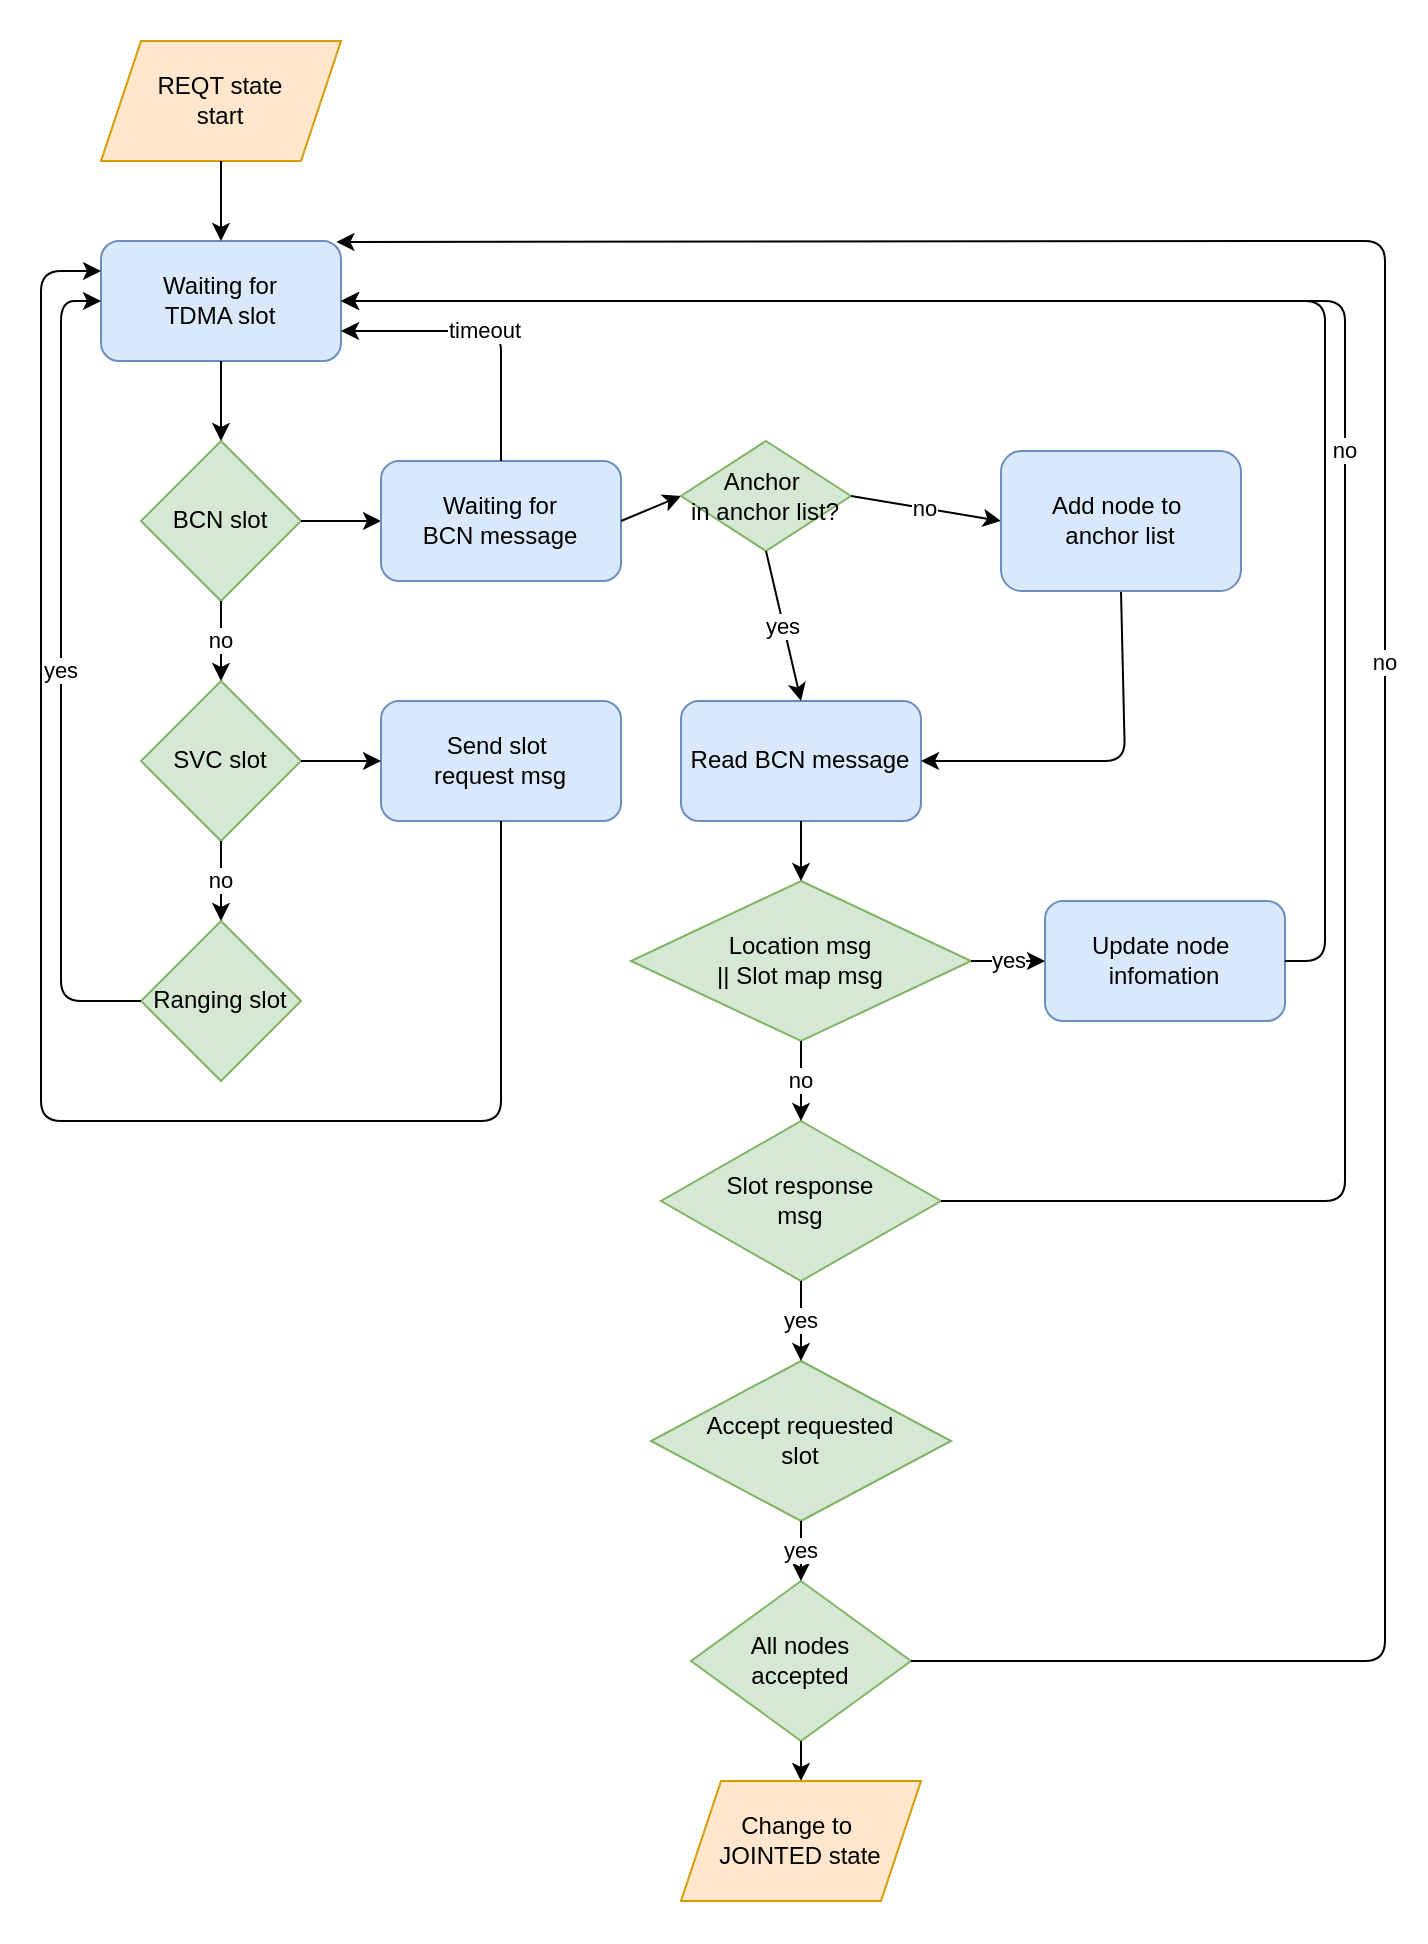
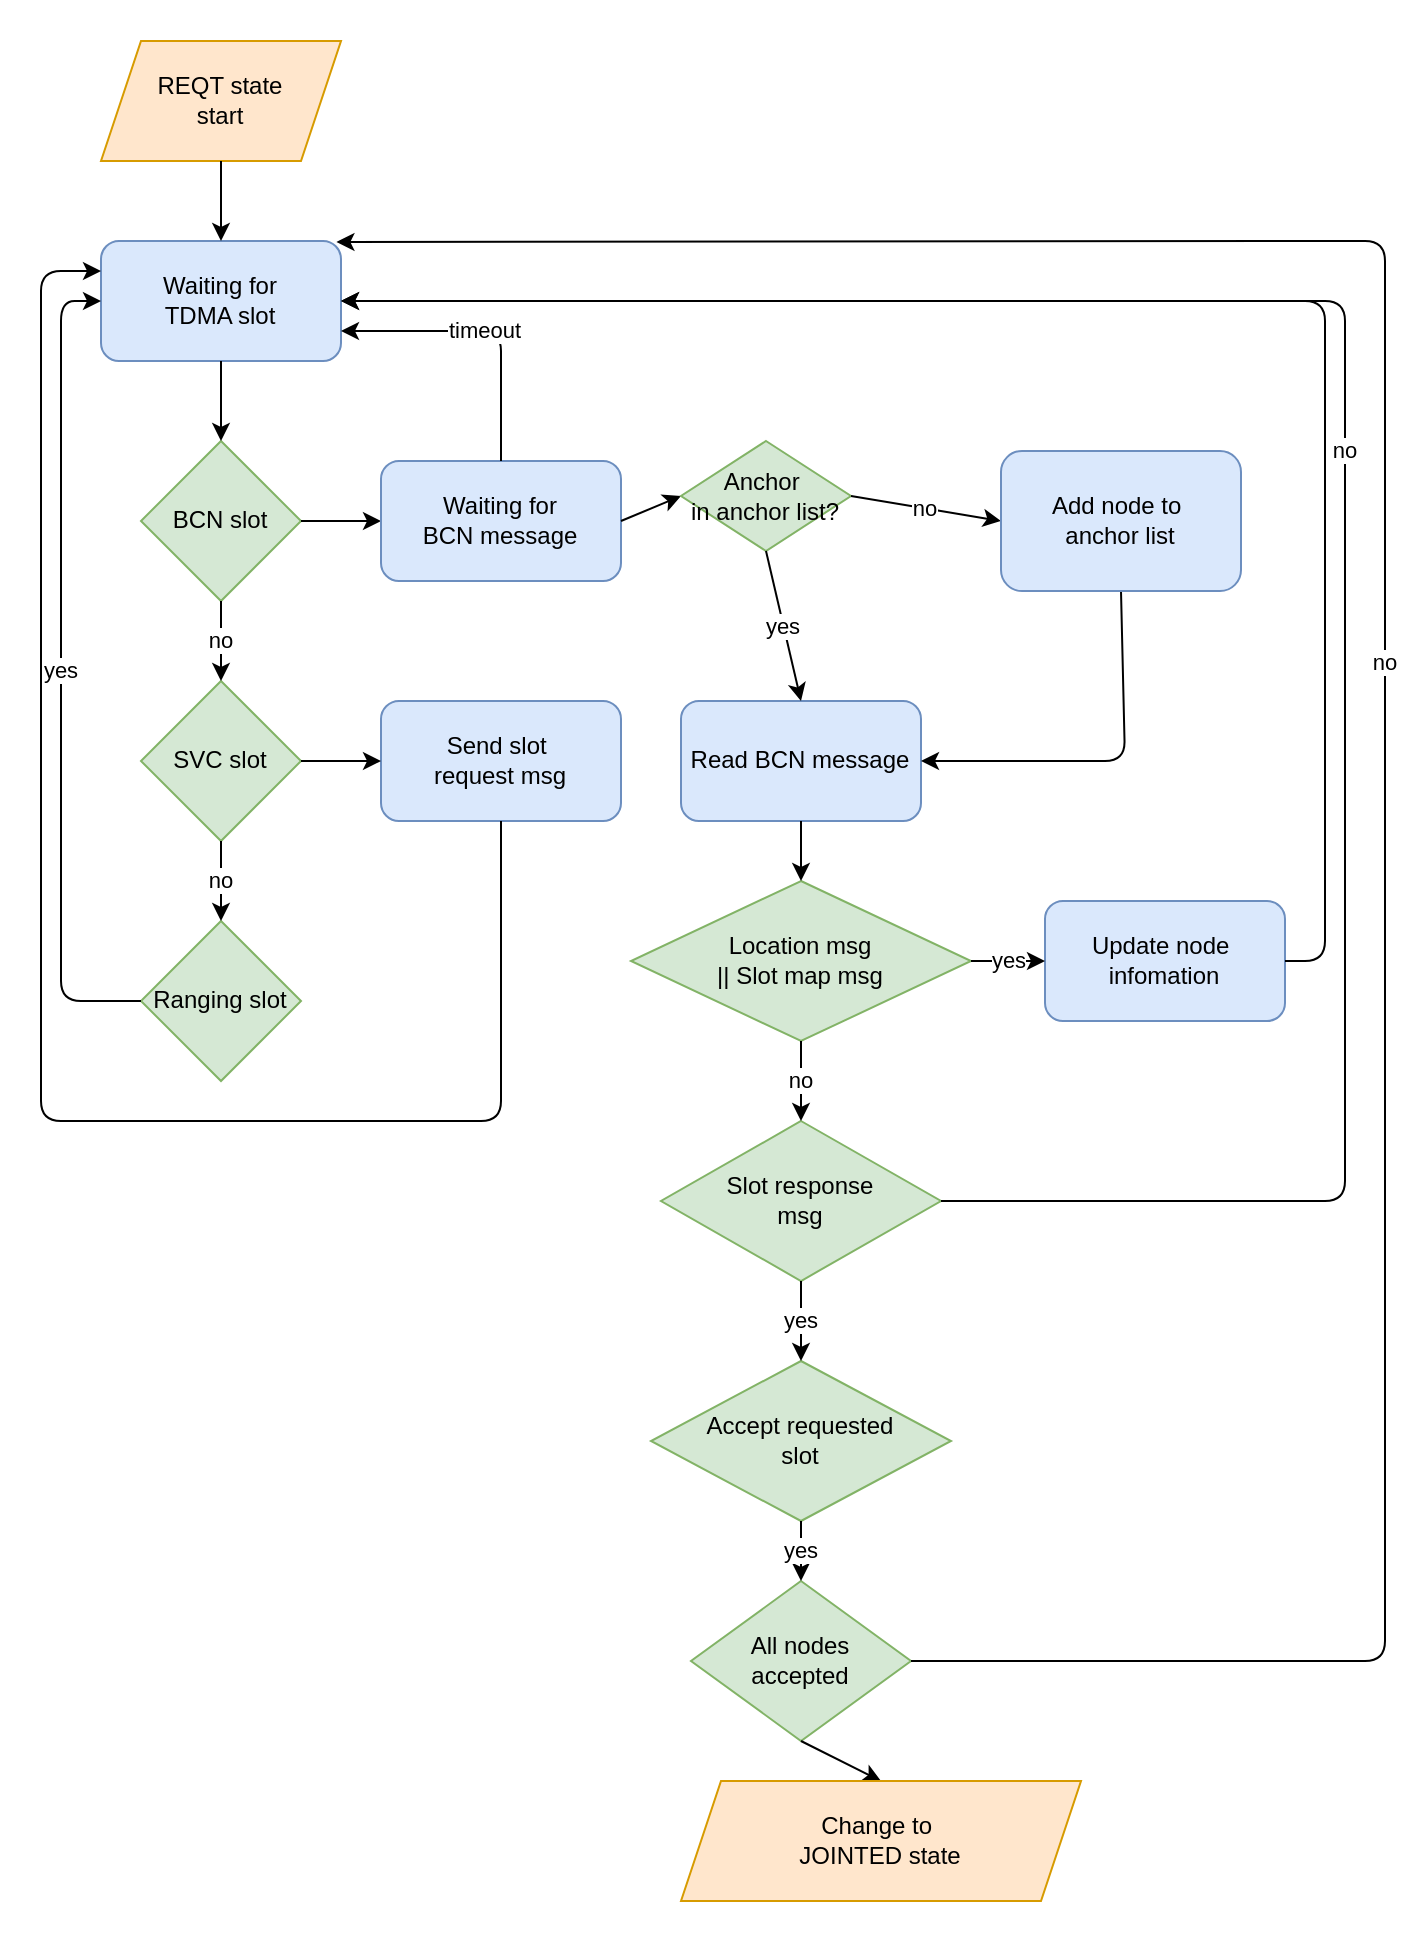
(801, 1841) -> (881, 1841)
